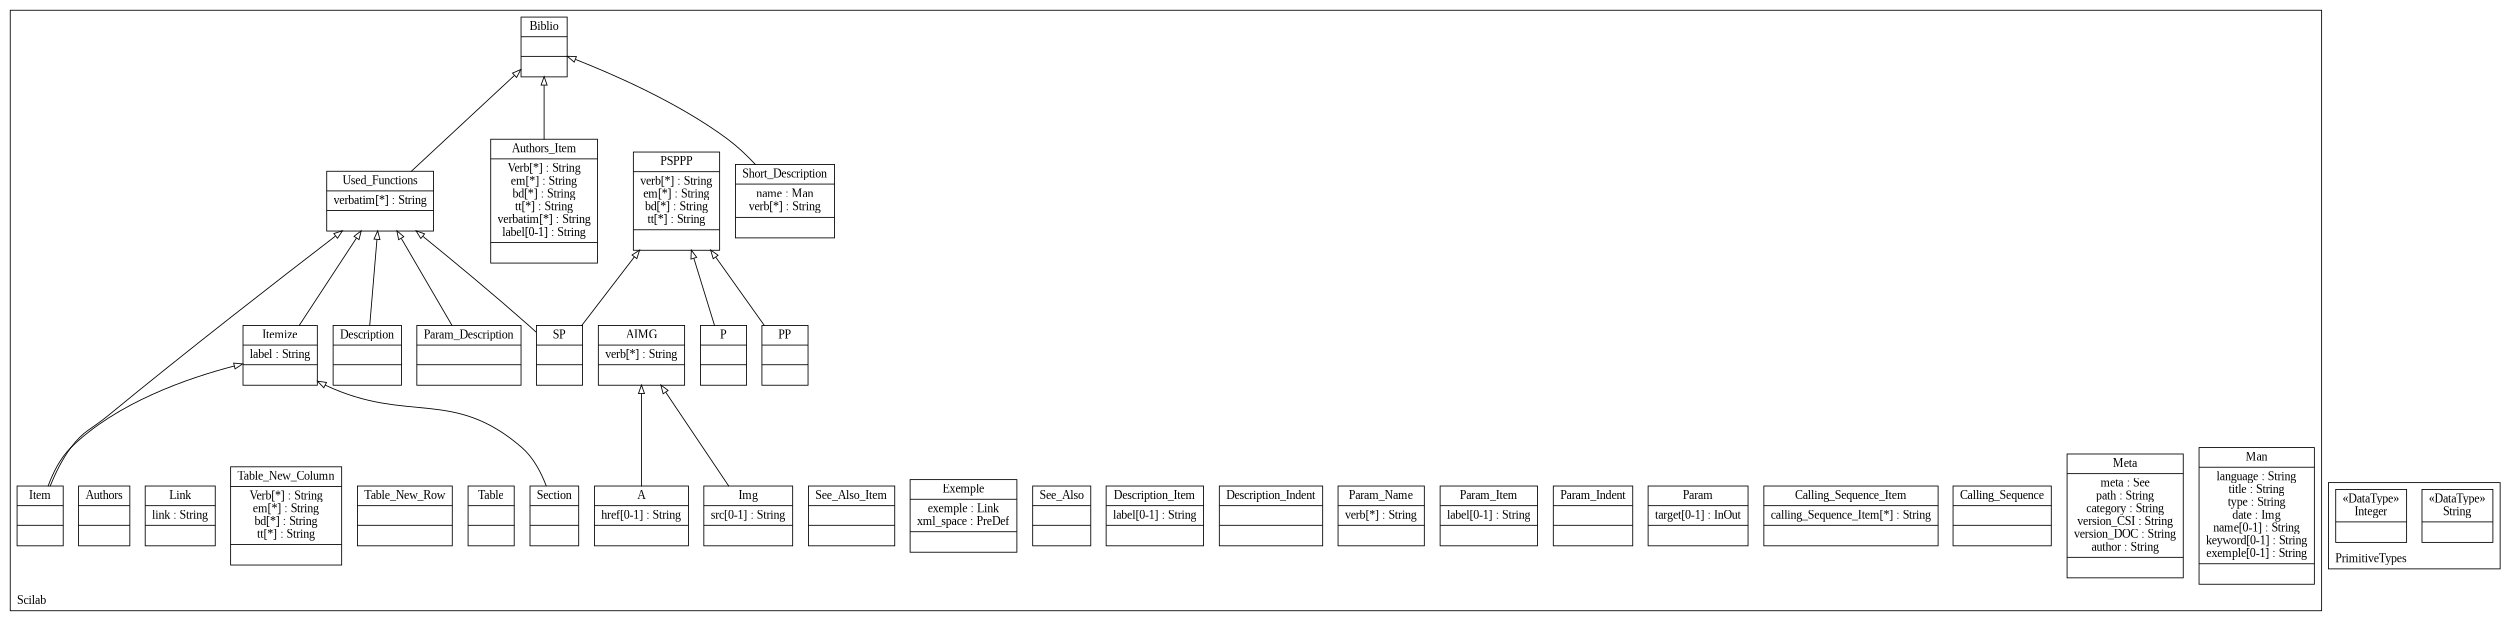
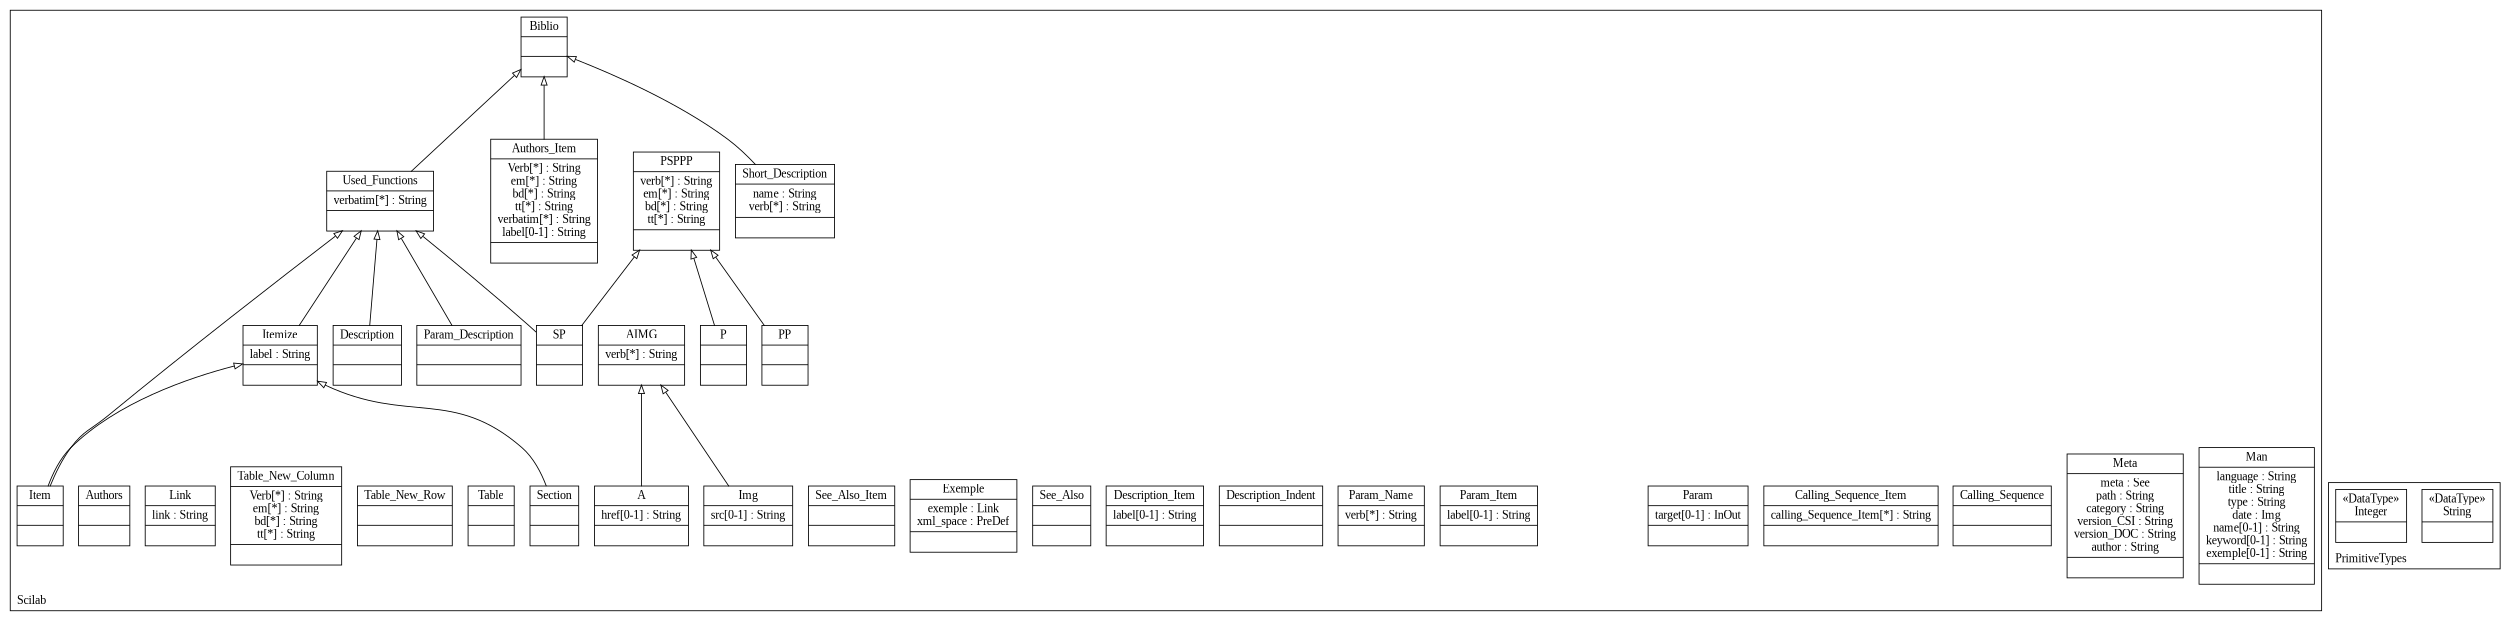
(785, 194) -> (785, 194)
(1593, 516) -> none
